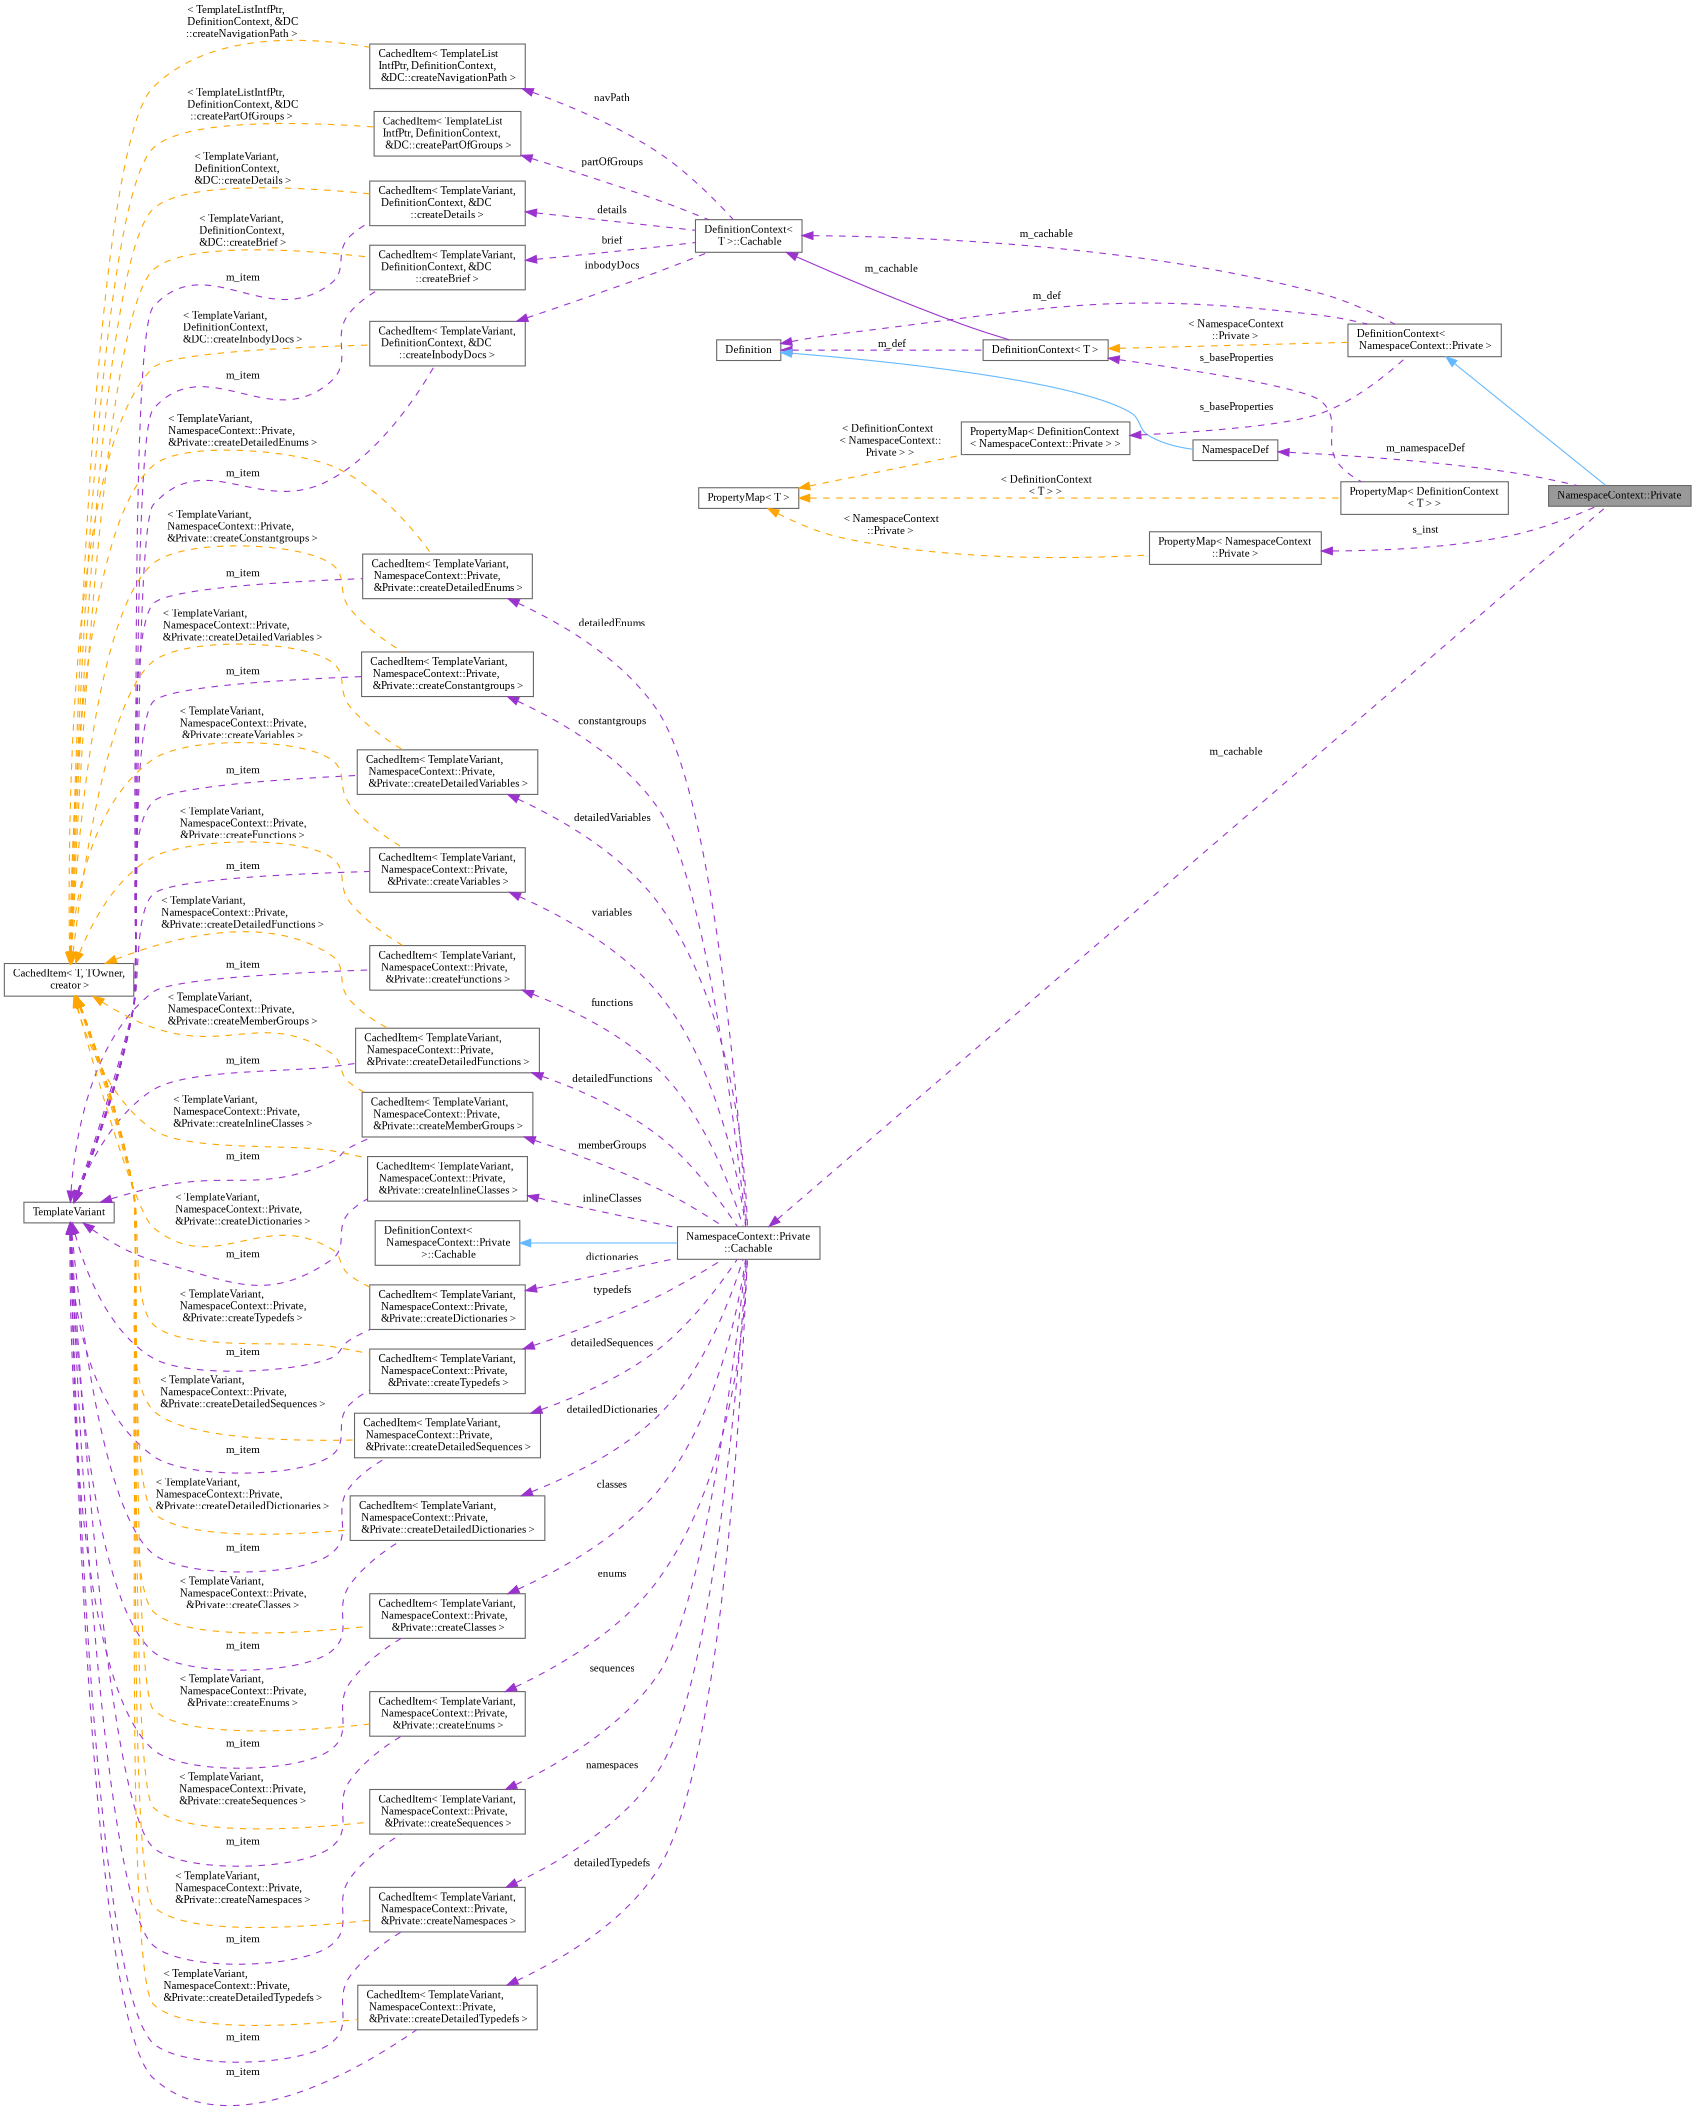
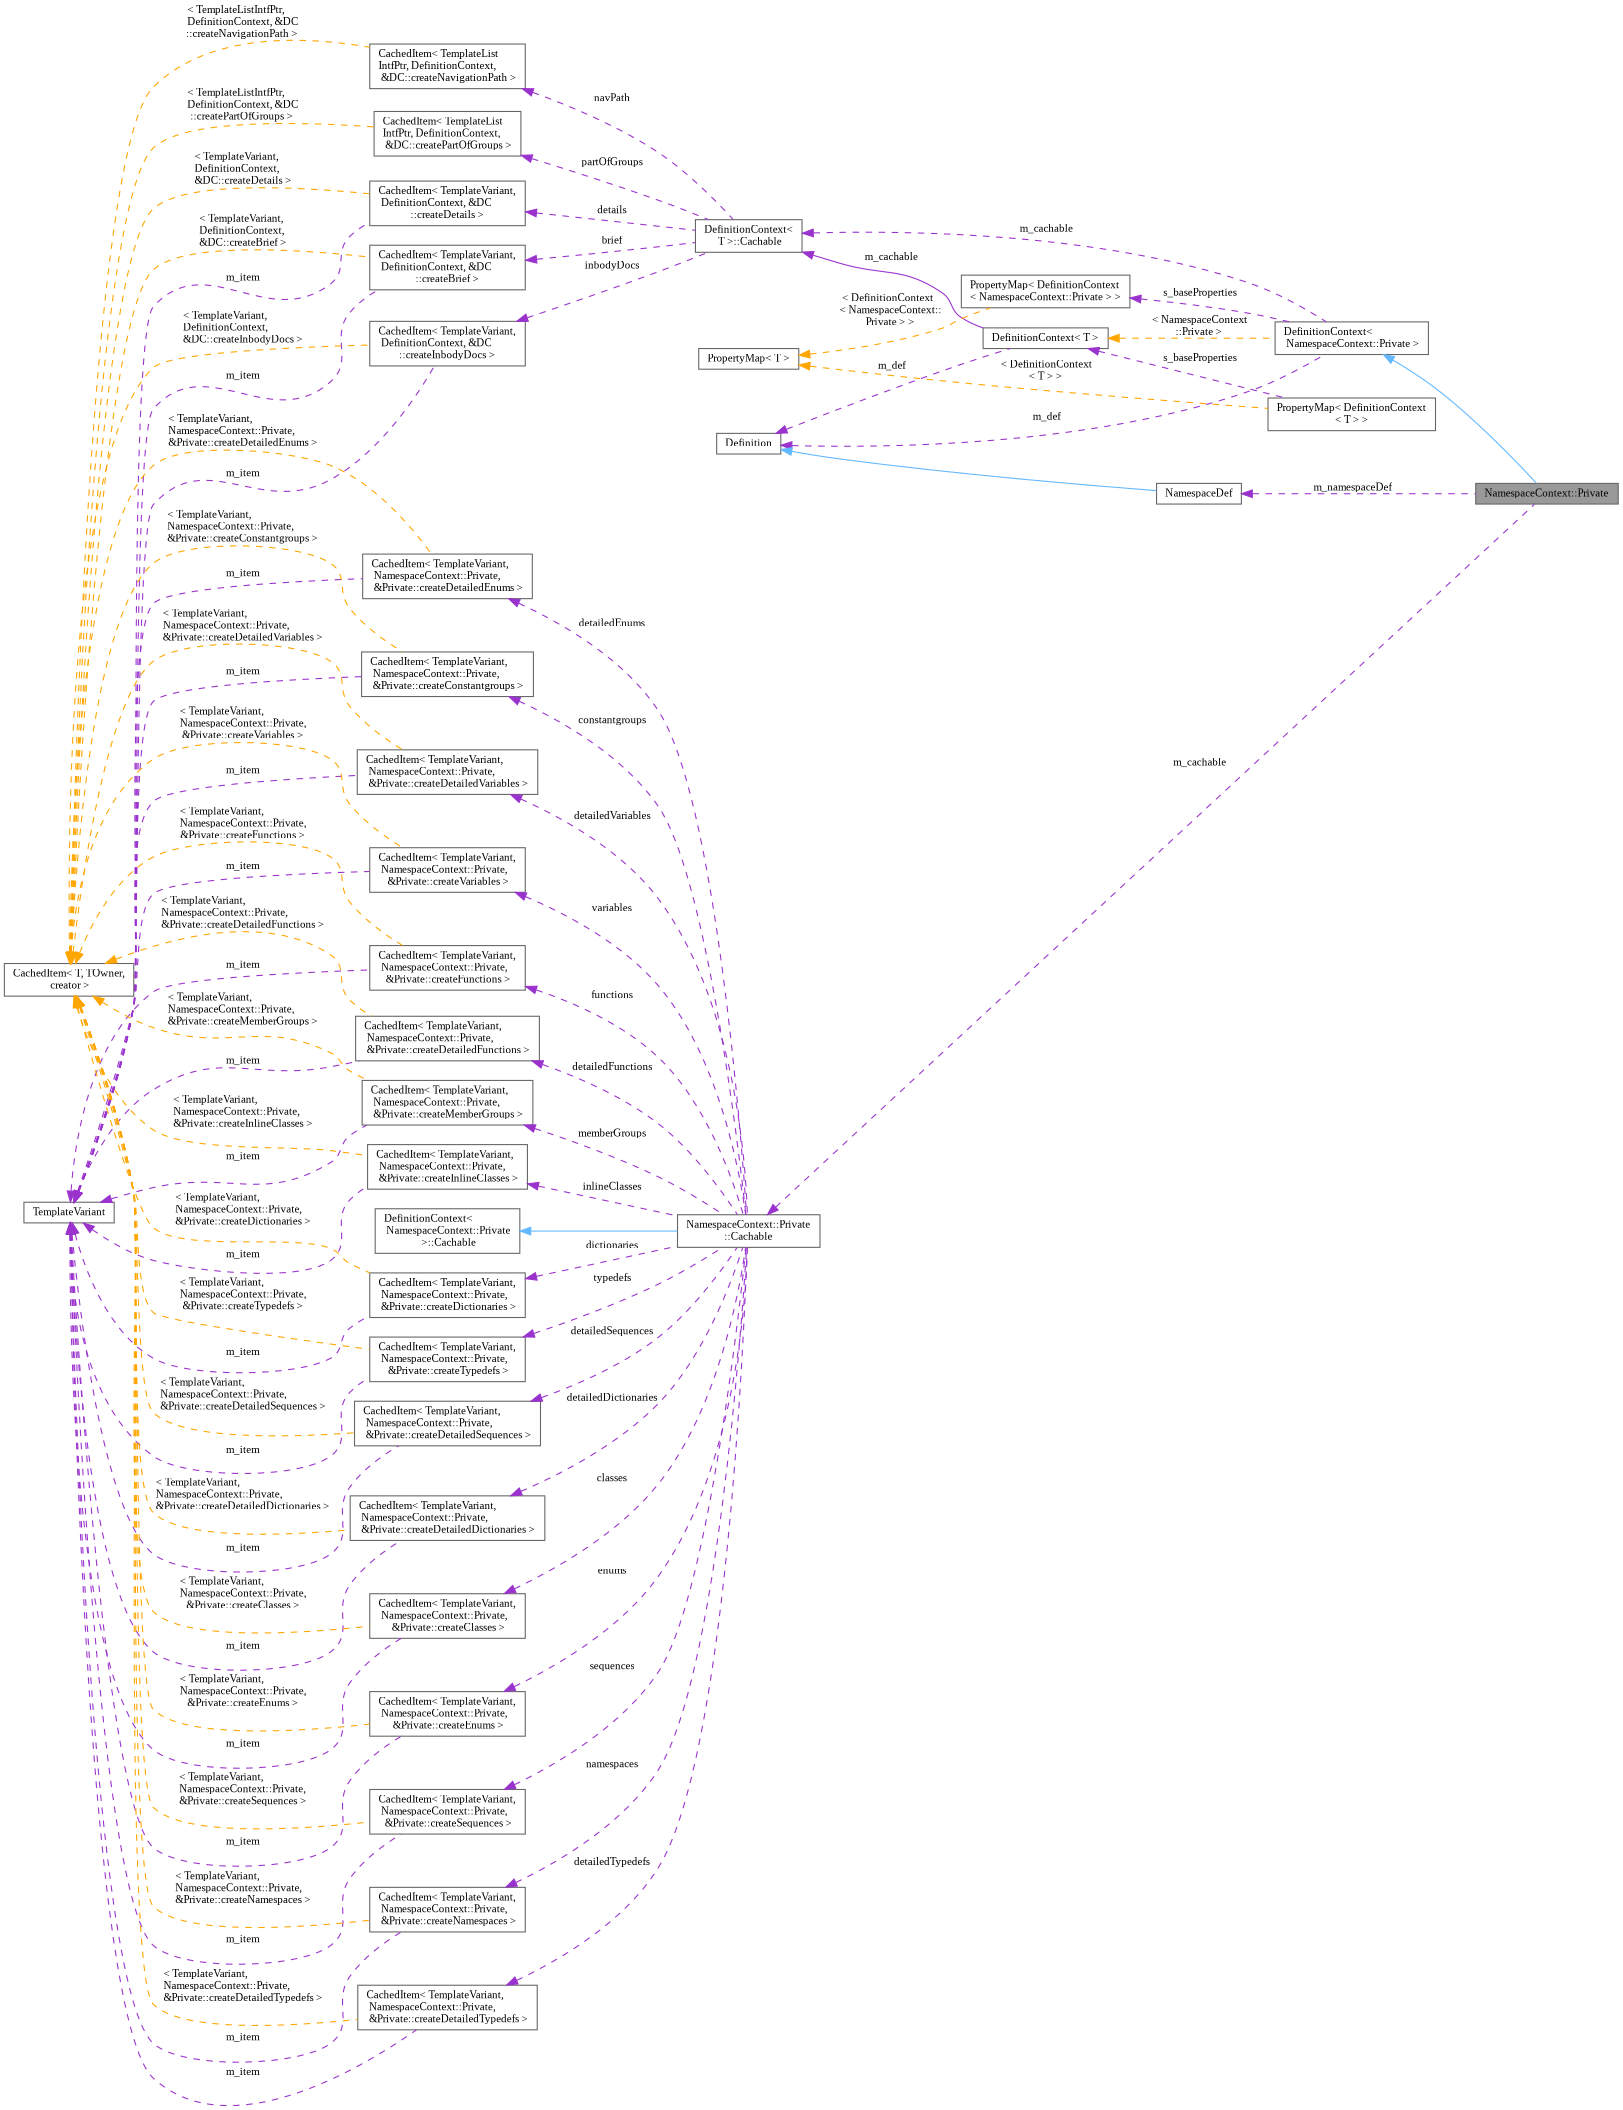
(1235, 548) -> none
